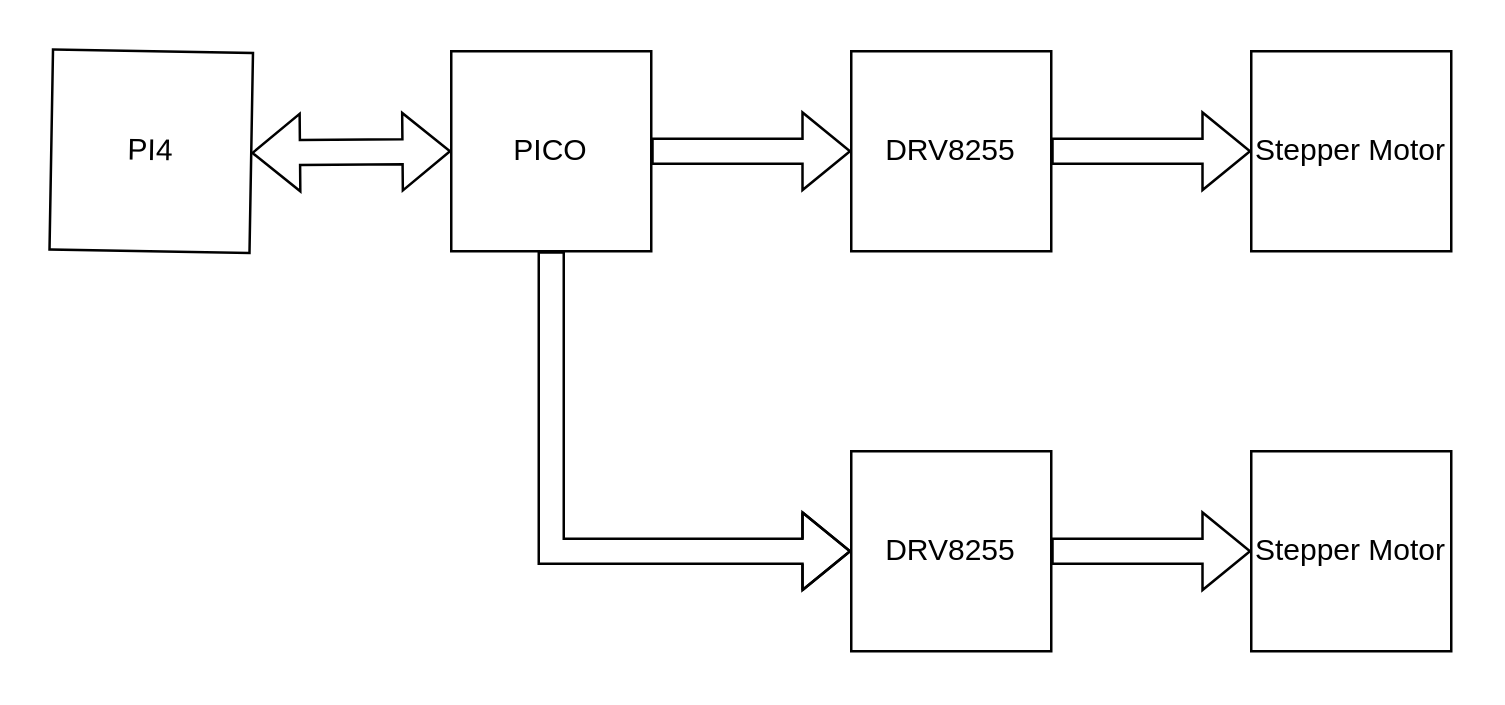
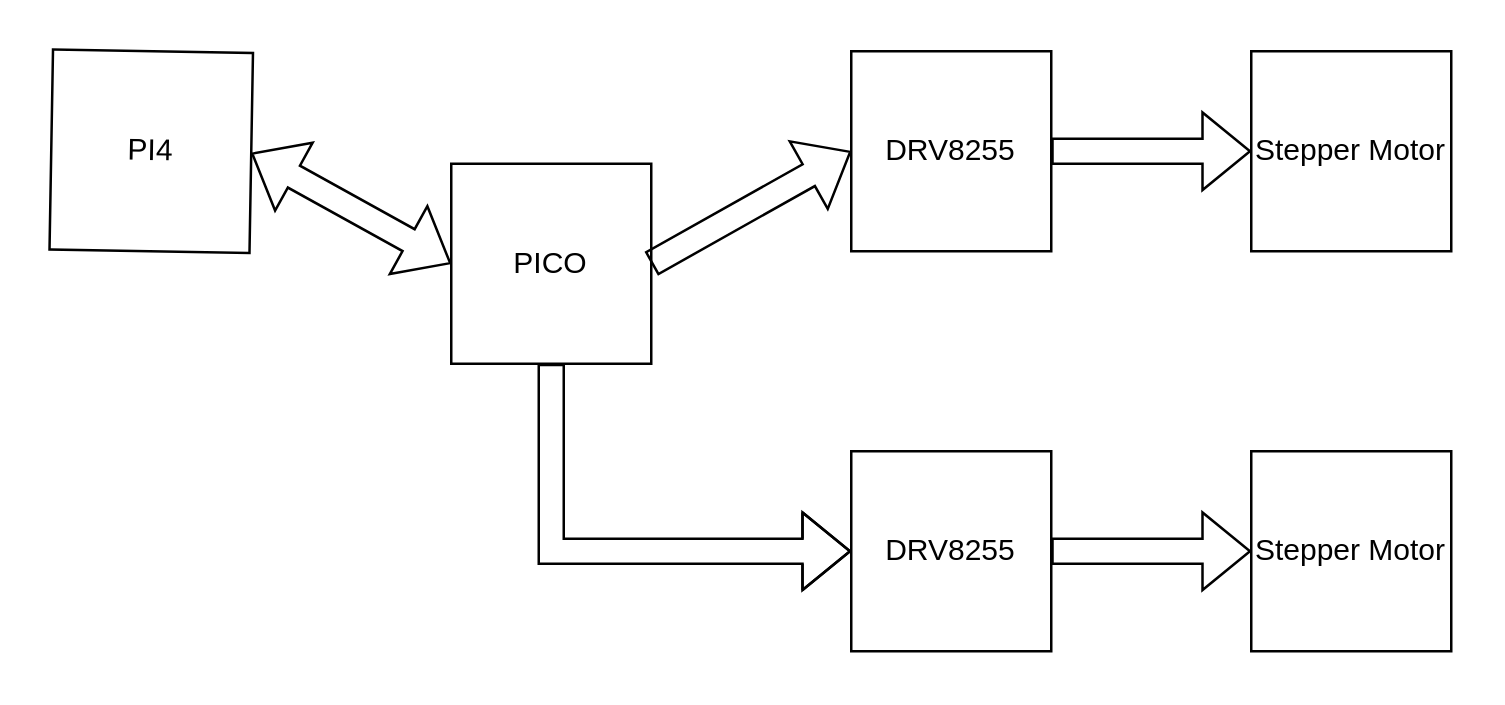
(551, 151) -> (551, 264)
